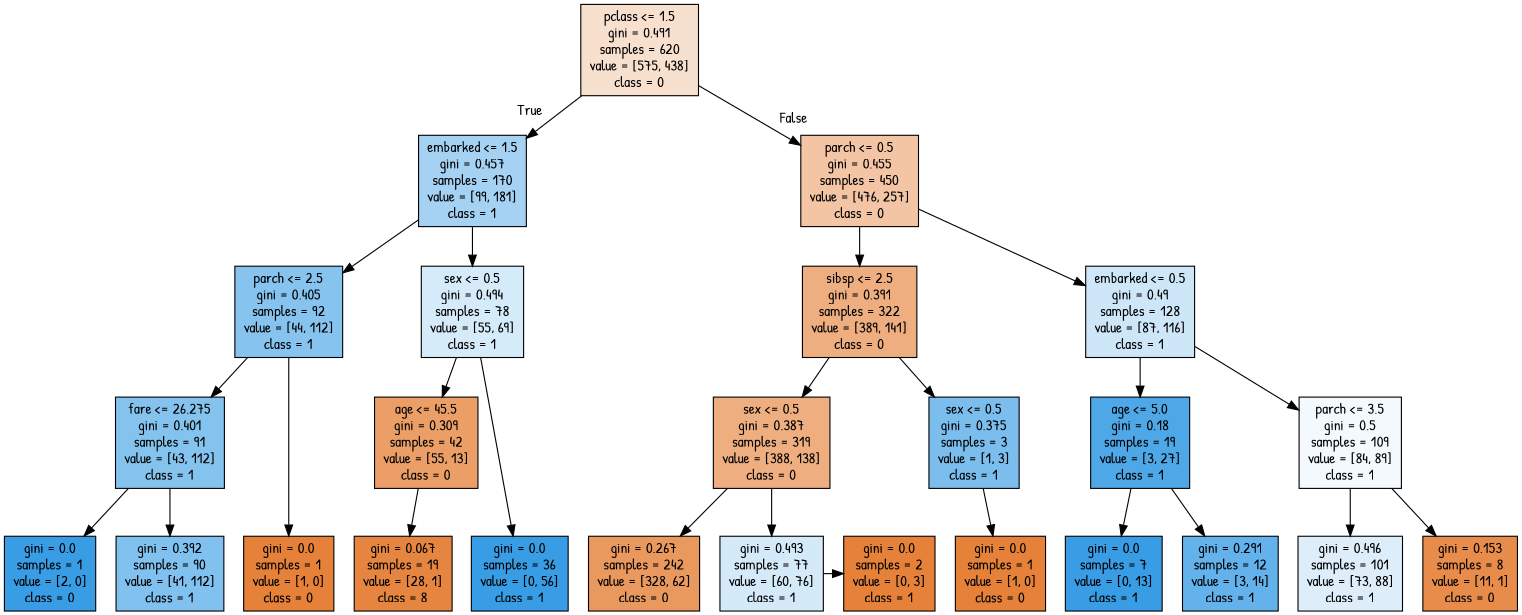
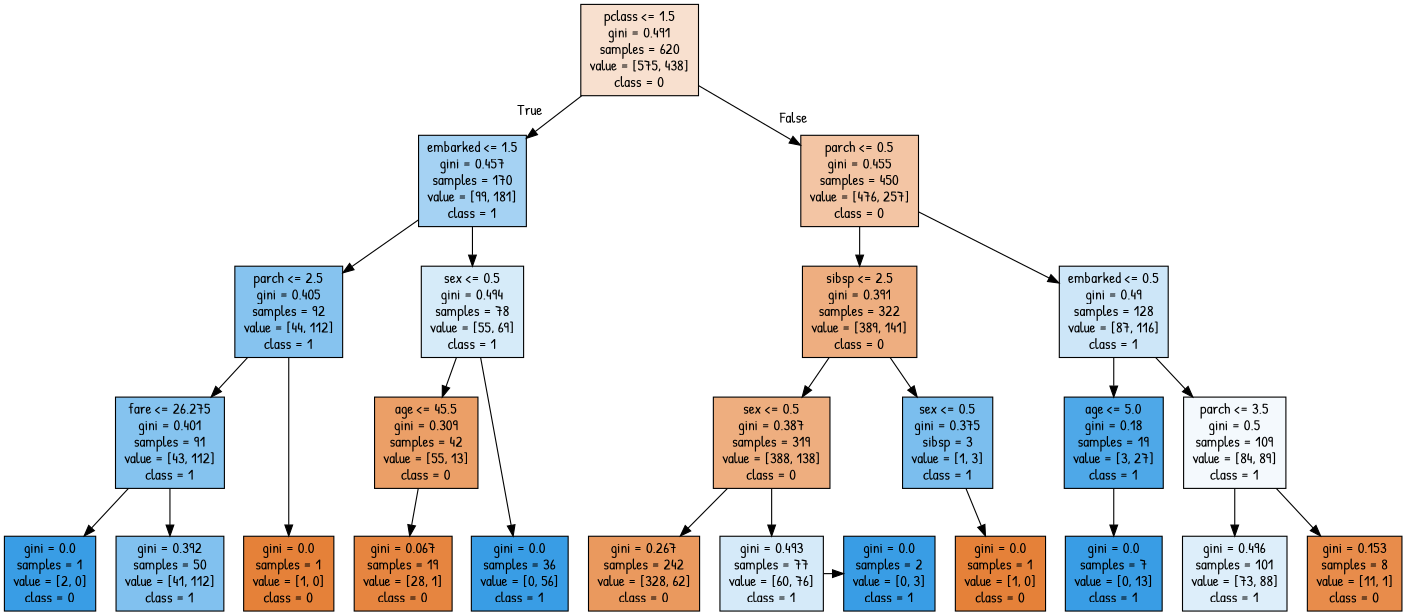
(974, 443) -> (948, 443)
(170, 574) -> (170, 574)
(403, 574) -> (403, 574)
(889, 574) -> (889, 574)
(1230, 574) -> none
